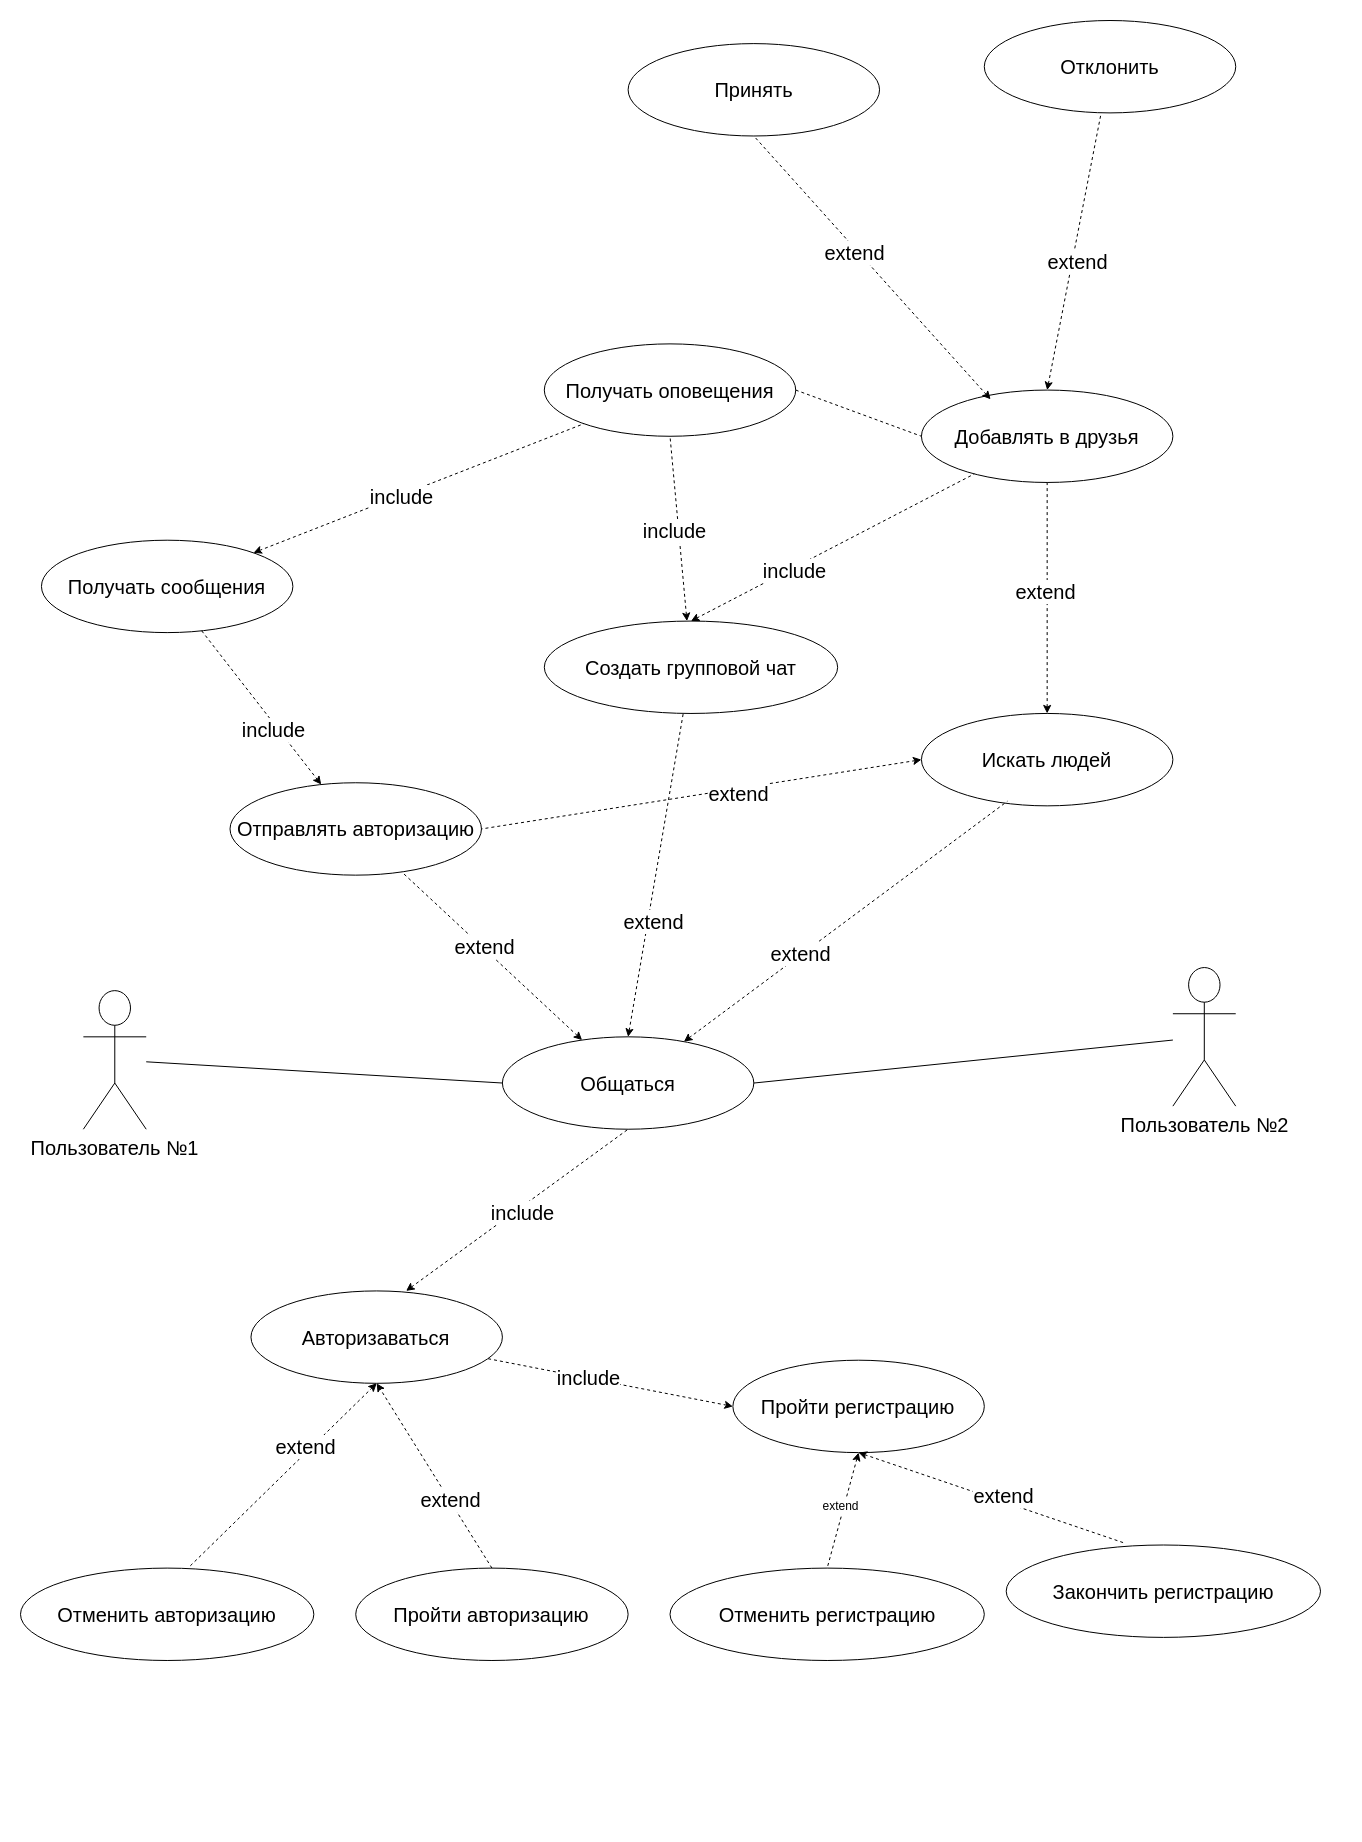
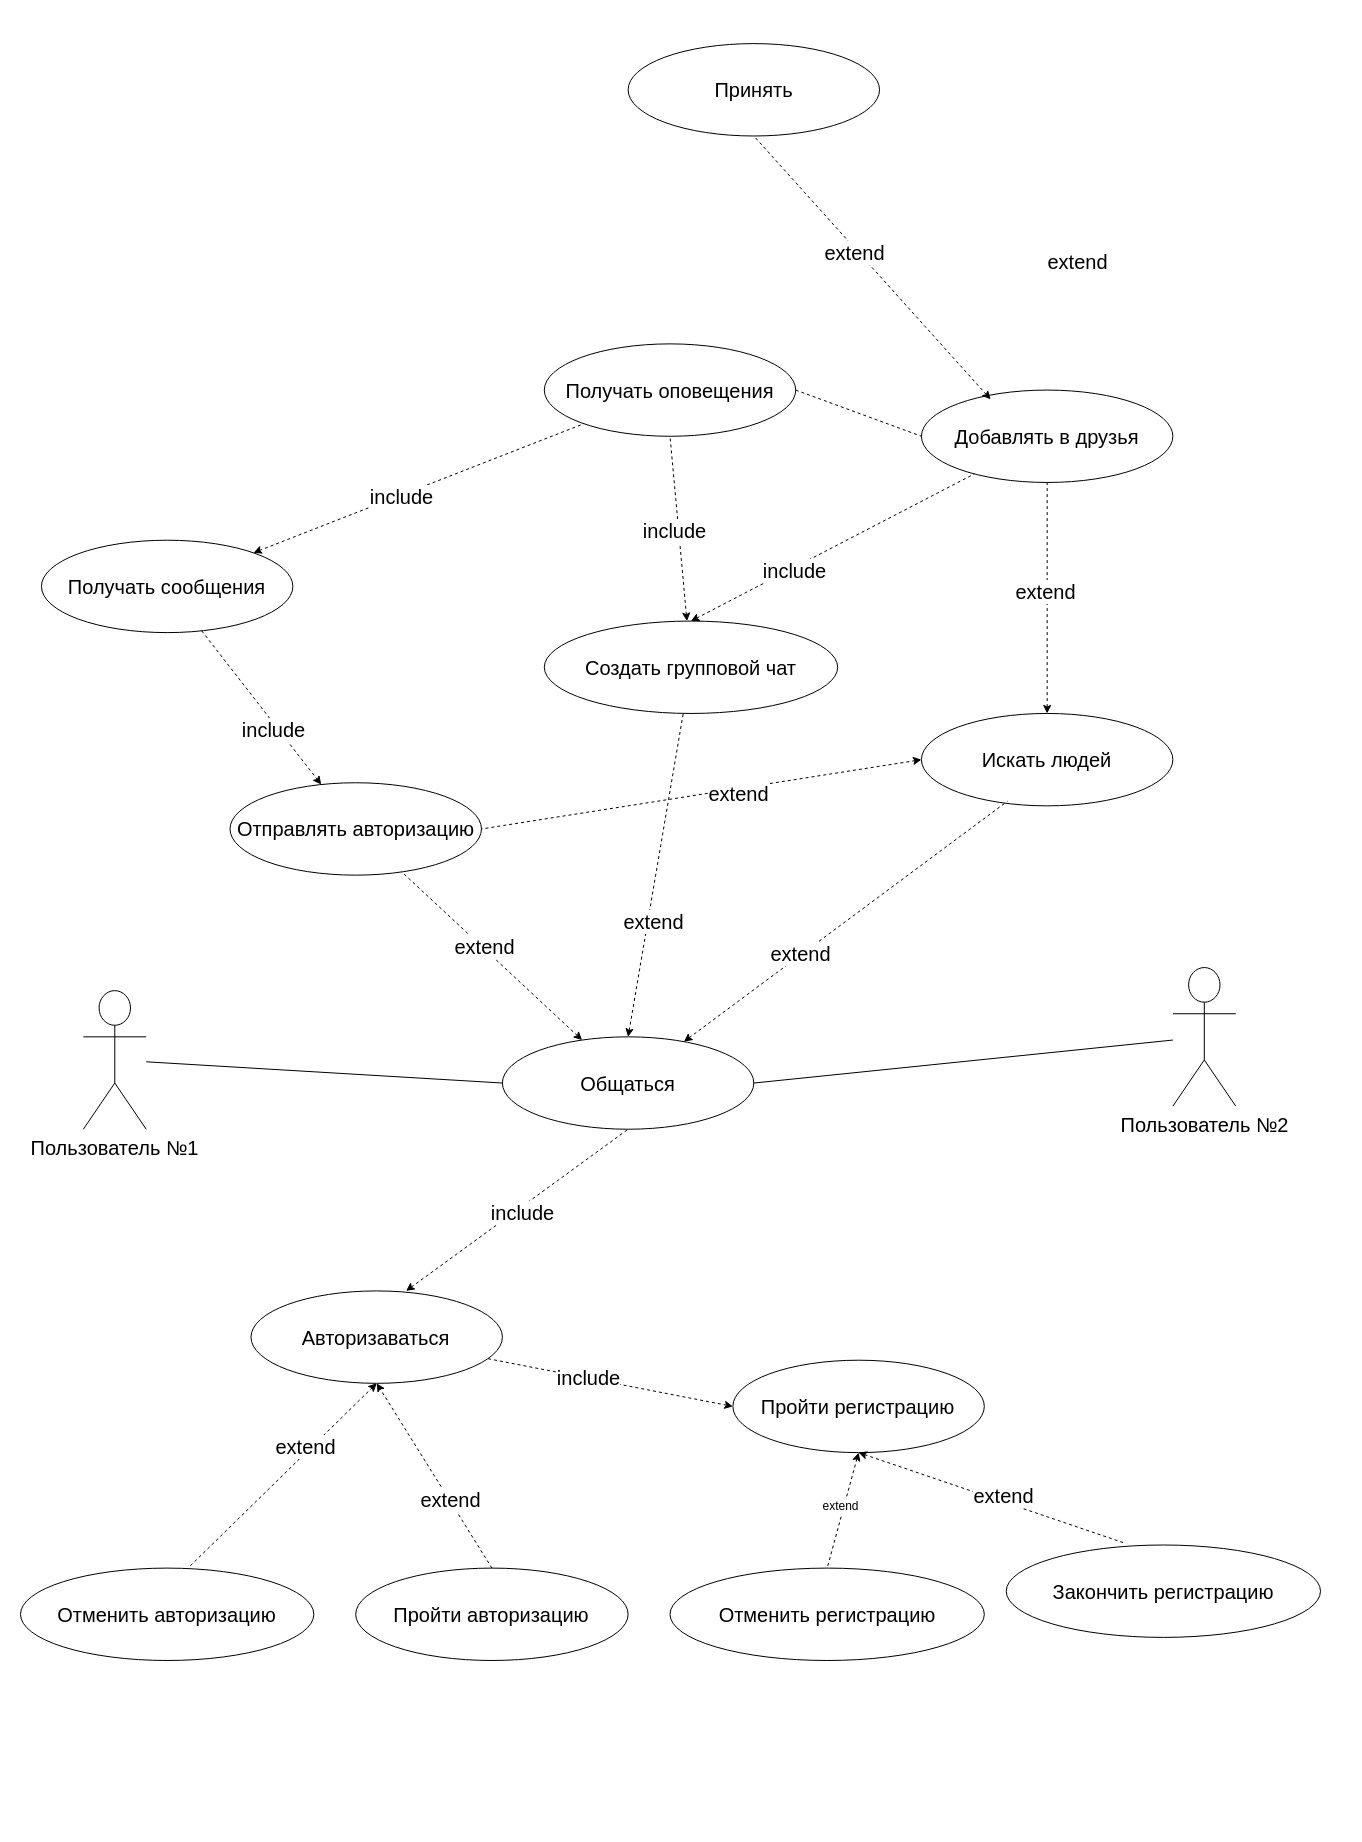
(1110, 67) -> none
(1088, 182) -> none
